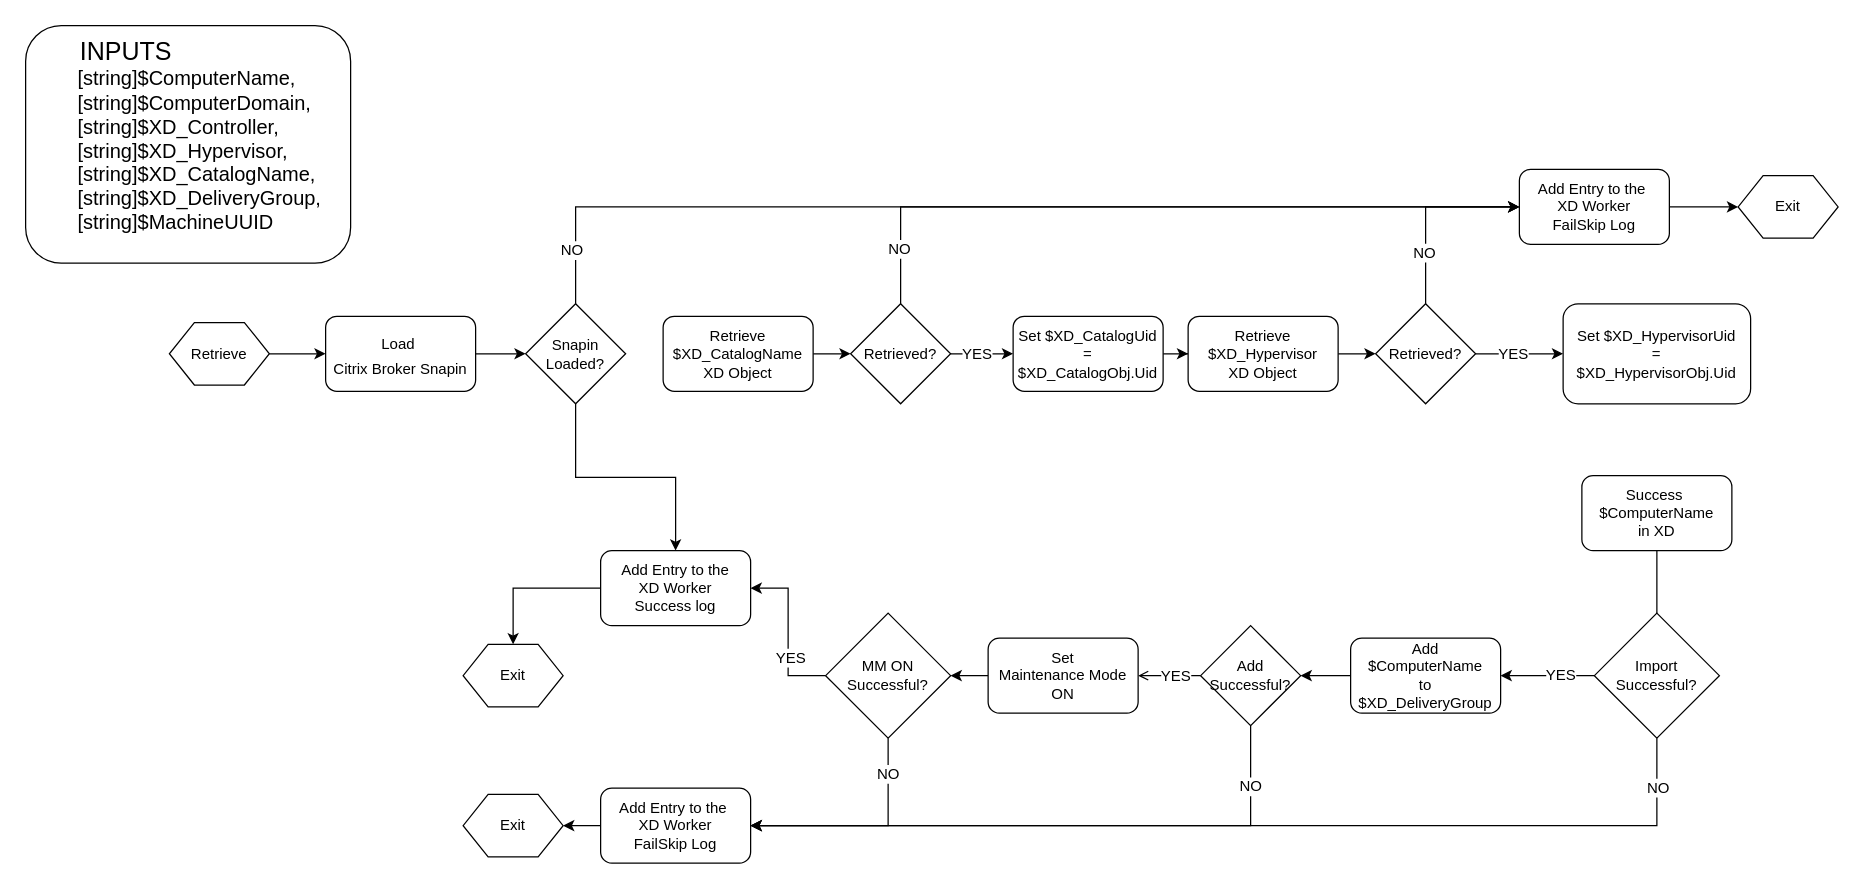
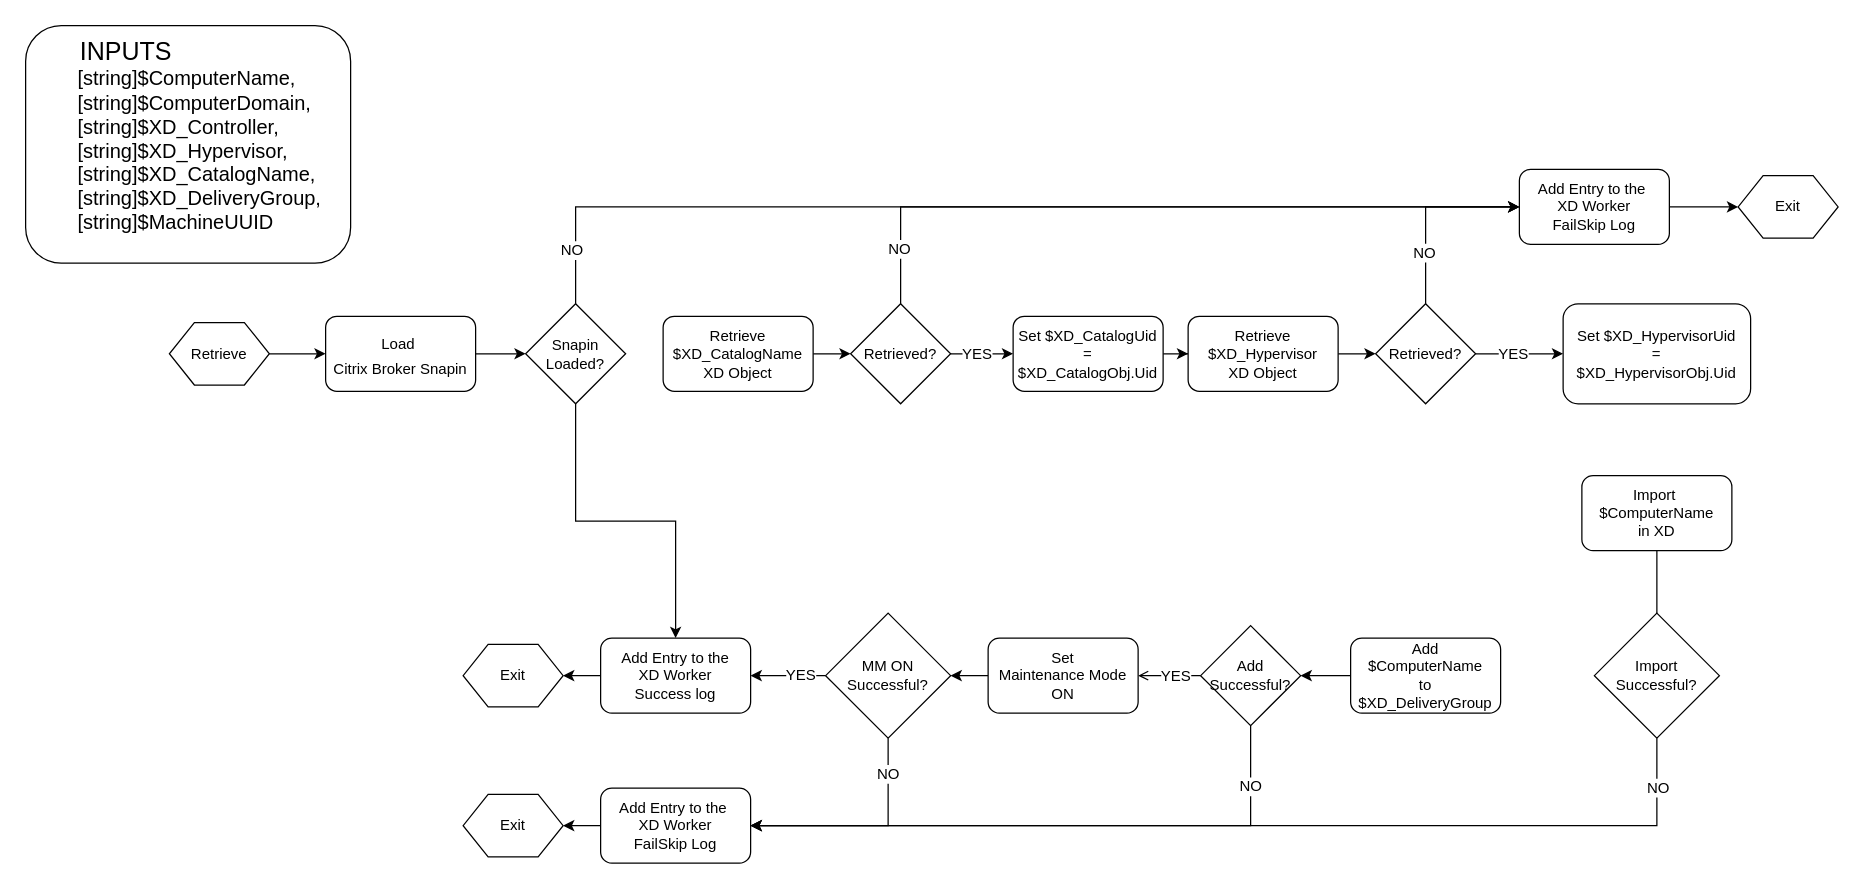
(1657, 513) -> (1657, 513)
(676, 588) -> (676, 676)
(1552, 676) -> none
